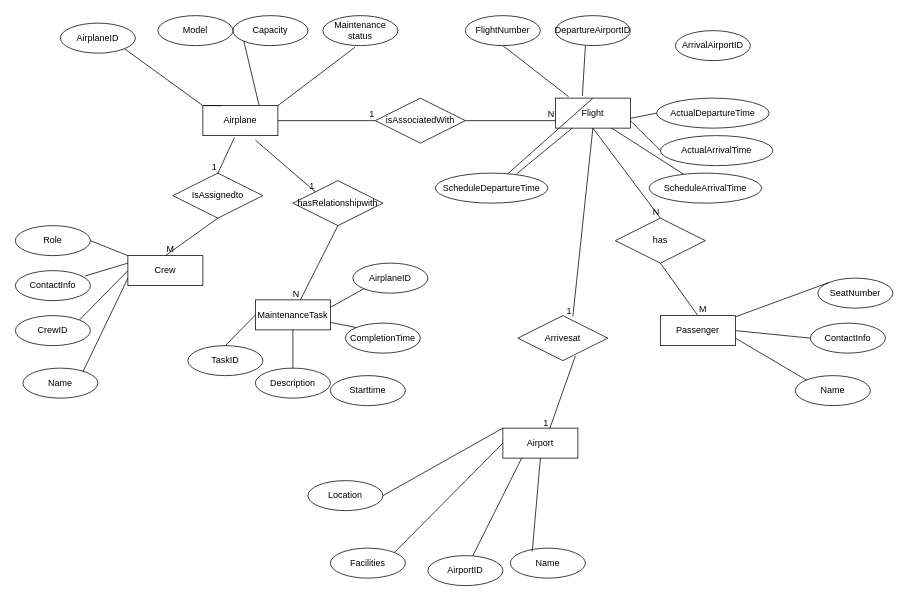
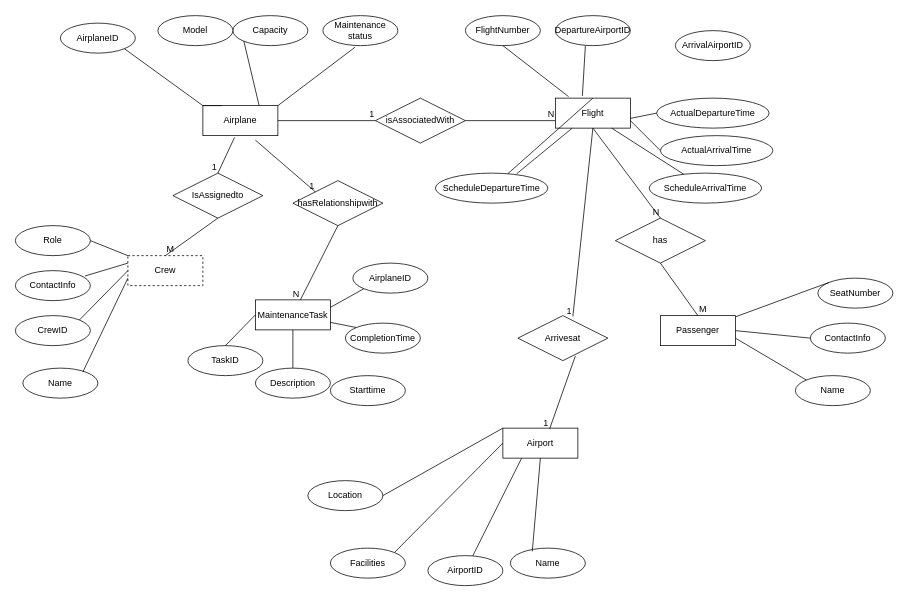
(165, 270) -> (165, 270)
